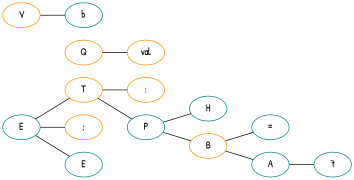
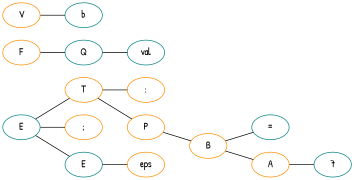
none -> (21, 53)
(84, 53) -> (84, 53)
(146, 53) -> (146, 53)
(208, 109) -> none
(146, 127) -> (146, 127)
none -> (146, 165)
(270, 165) -> (270, 165)
